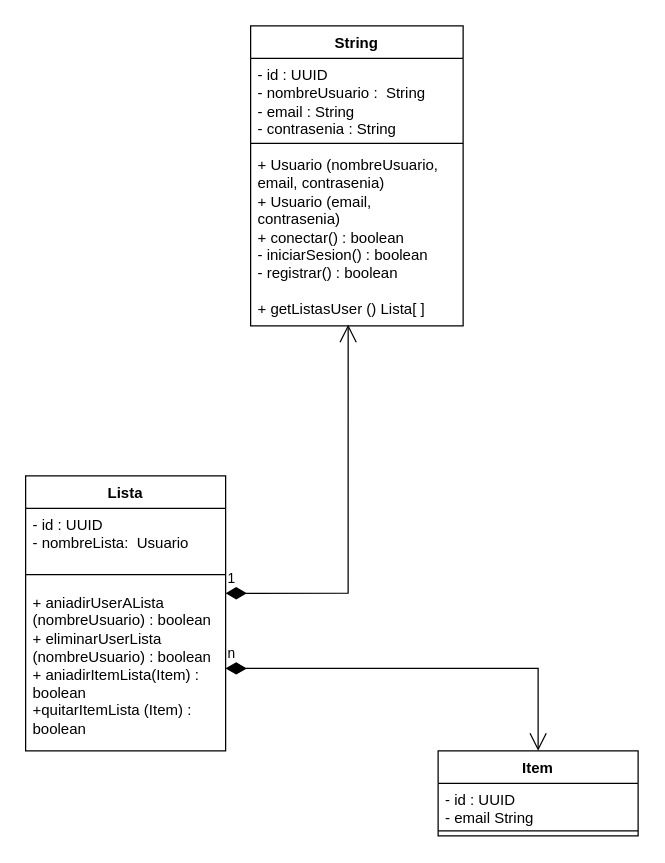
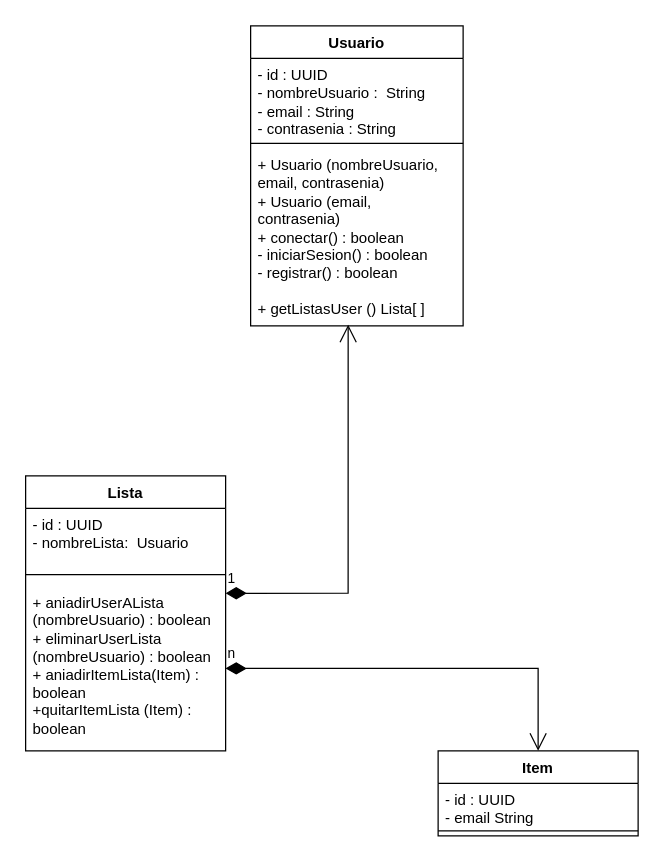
(357, 43) -> (357, 43)
